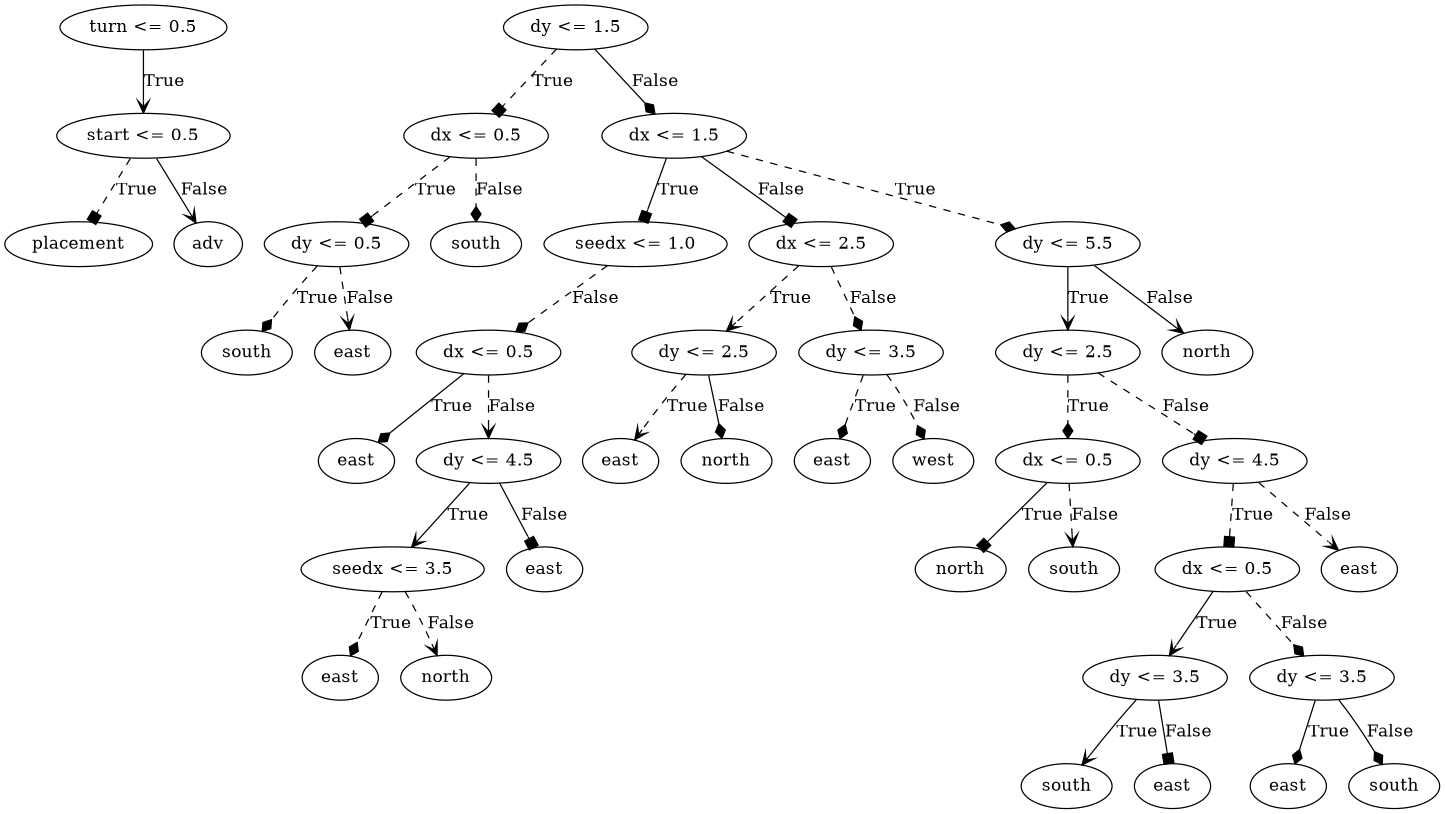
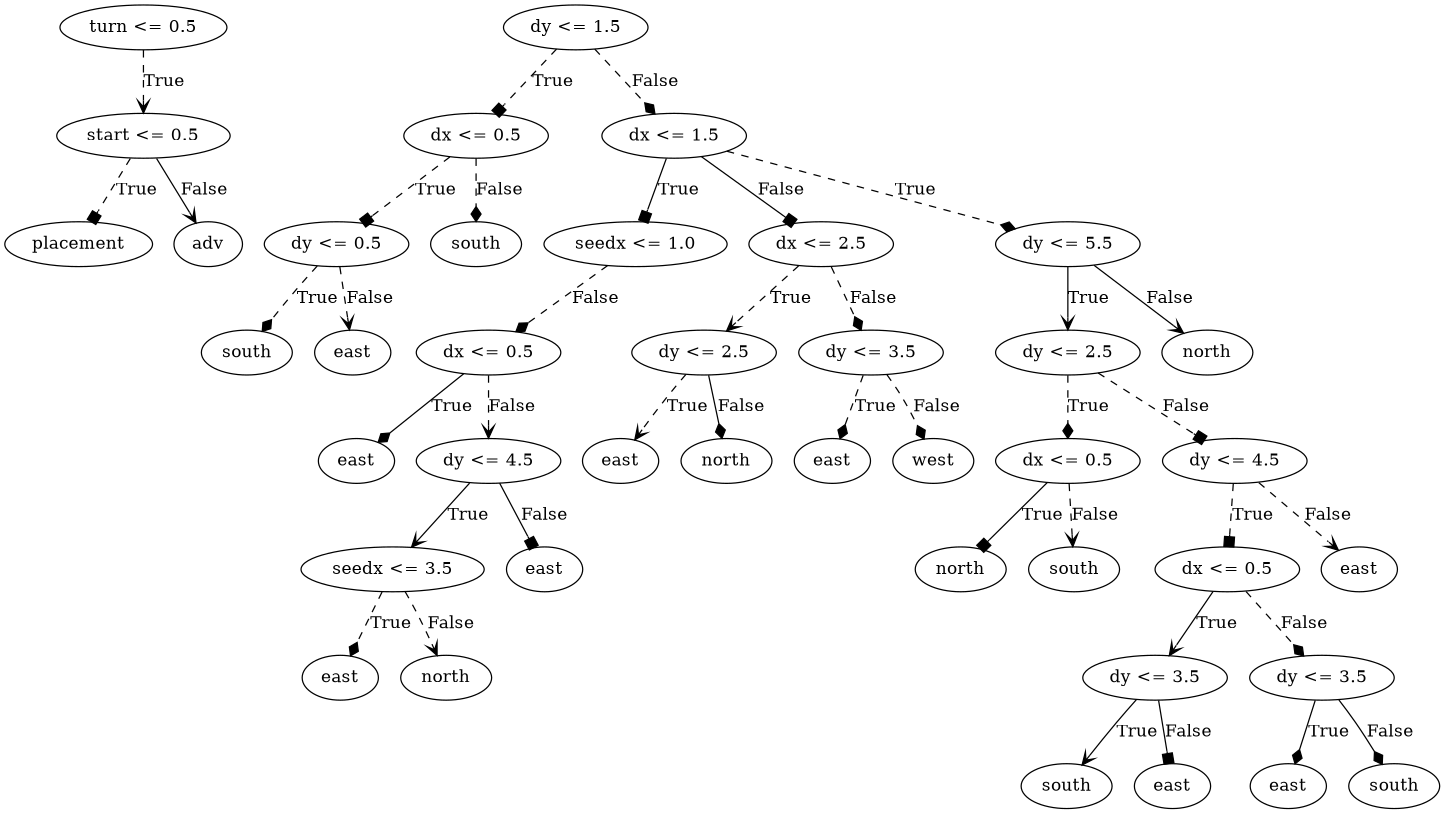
(143, 75) -> (143, 75)
(620, 76) -> (620, 76)
